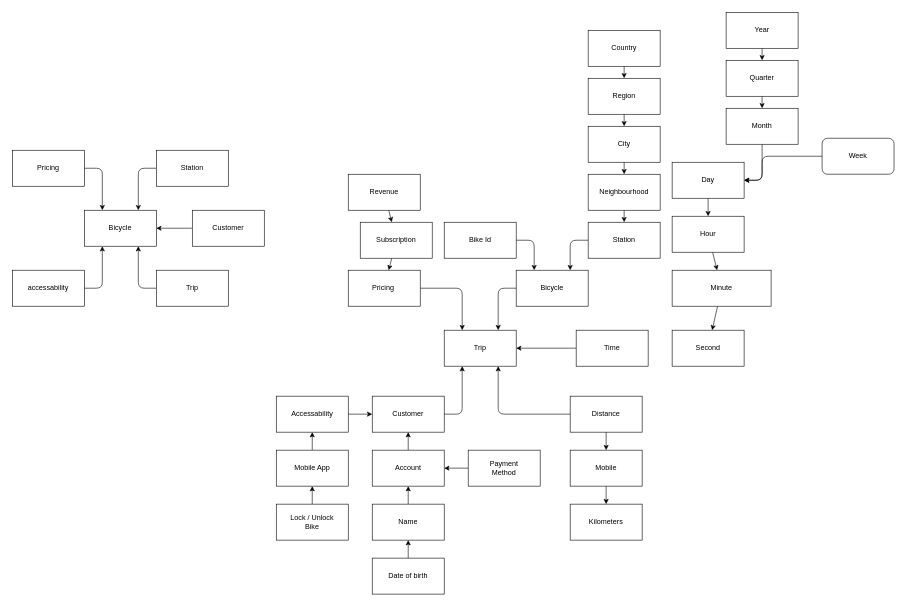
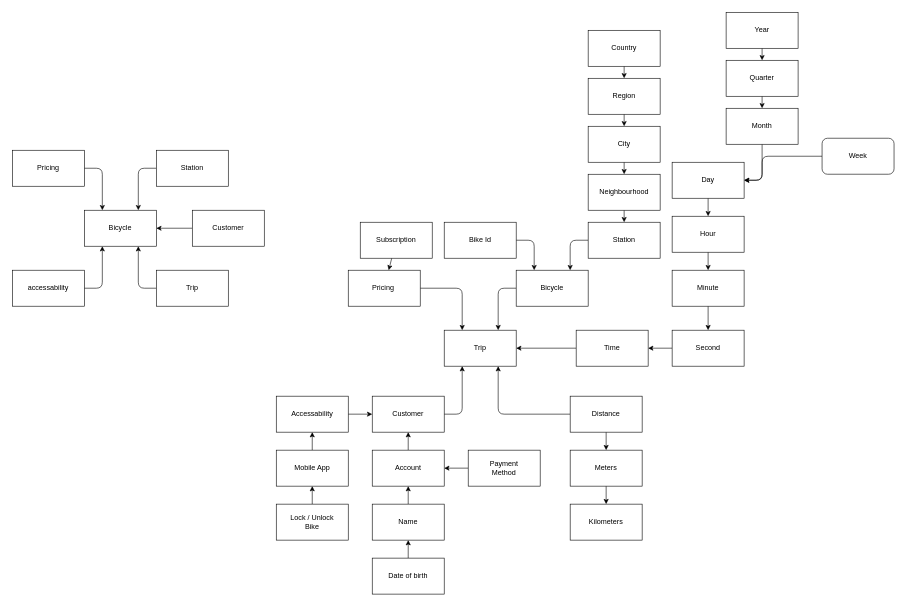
(384, 192) -> none
(390, 214) -> none
(722, 288) -> (708, 288)
none -> (653, 348)
(606, 468) -> (606, 468)
